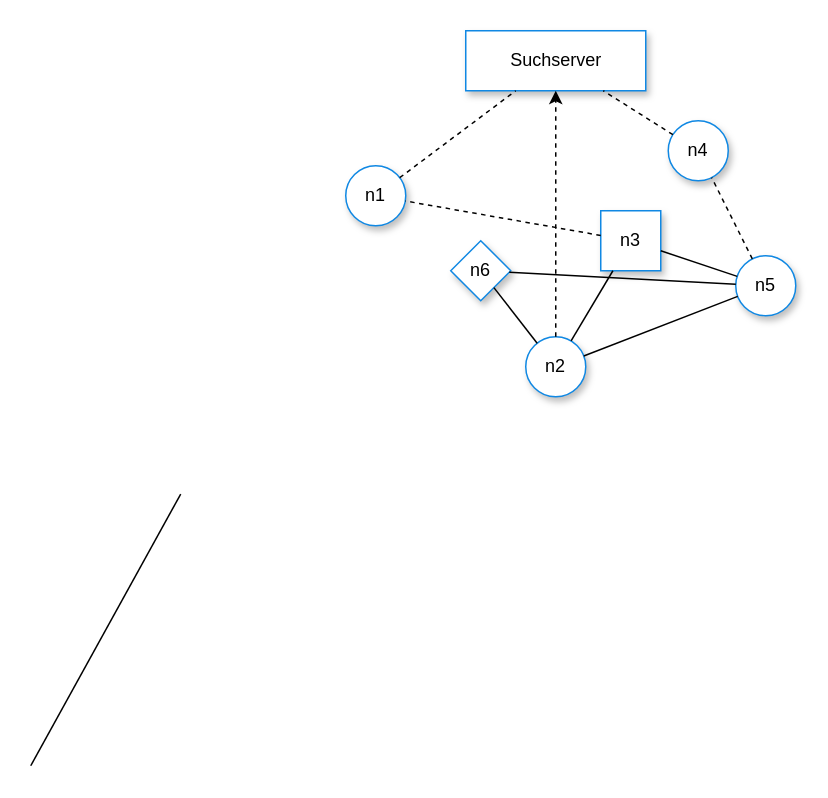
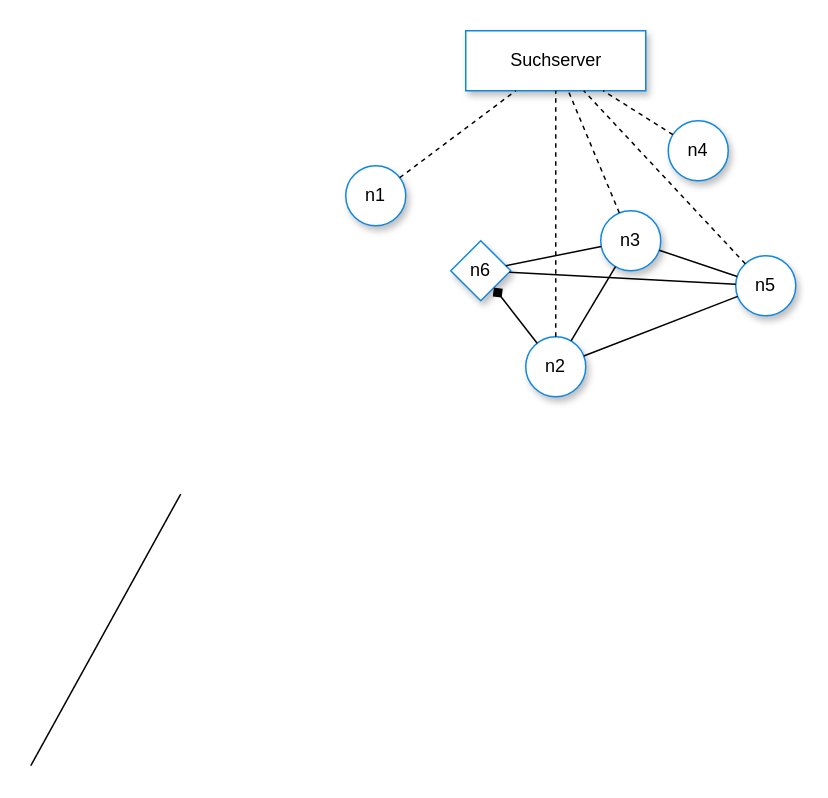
(556, 102) -> (556, 97)
(506, 219) -> (594, 152)
(733, 220) -> (665, 177)
(631, 241) -> (631, 241)
none -> (552, 256)
(498, 292) -> (501, 297)
